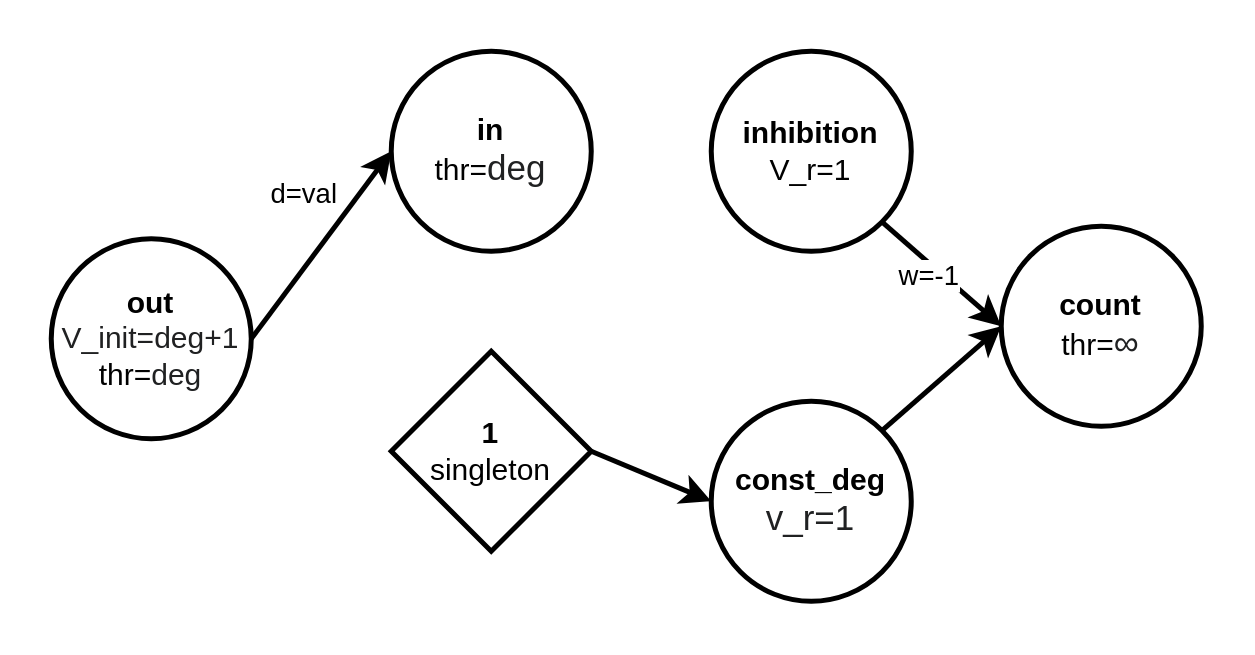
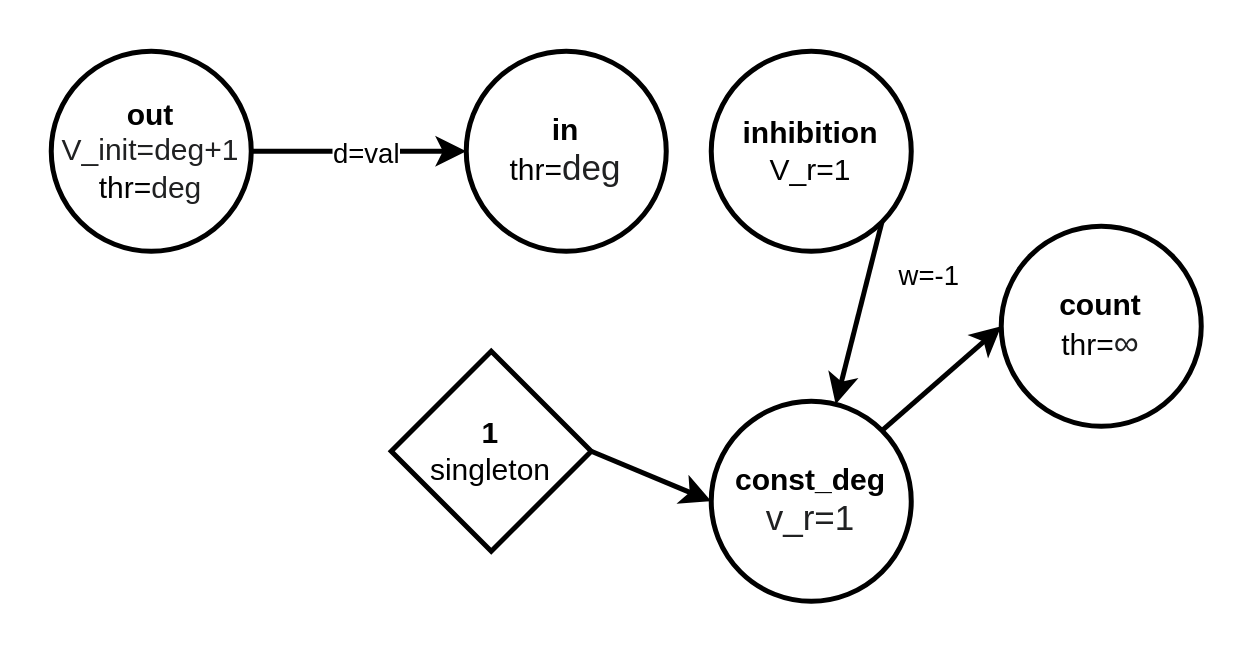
(491, 151) -> (566, 151)
(904, 241) -> (861, 303)
(151, 339) -> (151, 151)
